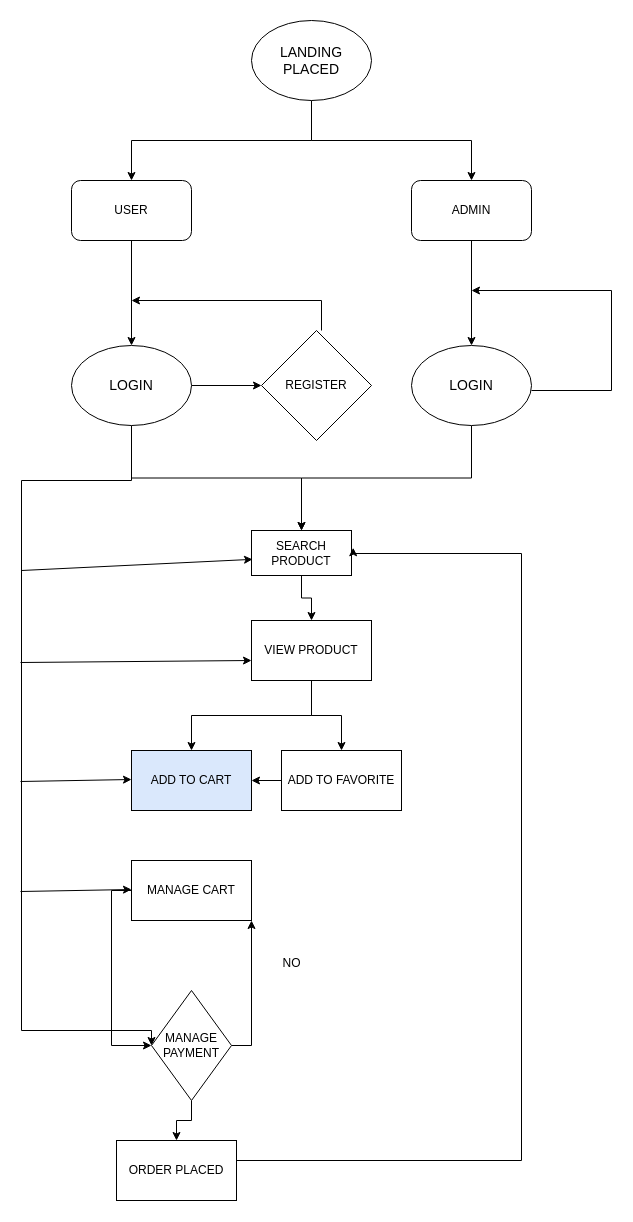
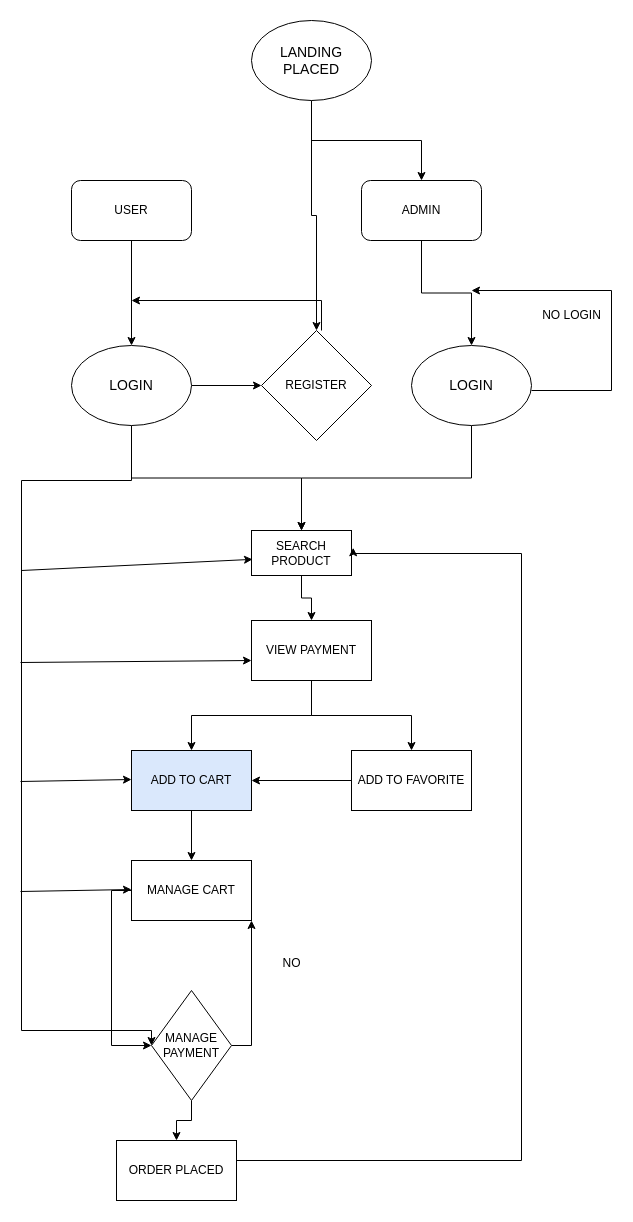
(204, 141) -> (317, 230)
(472, 211) -> (422, 211)
none -> (572, 316)
(312, 651) -> (312, 651)
(342, 781) -> (412, 781)
none -> (192, 832)
